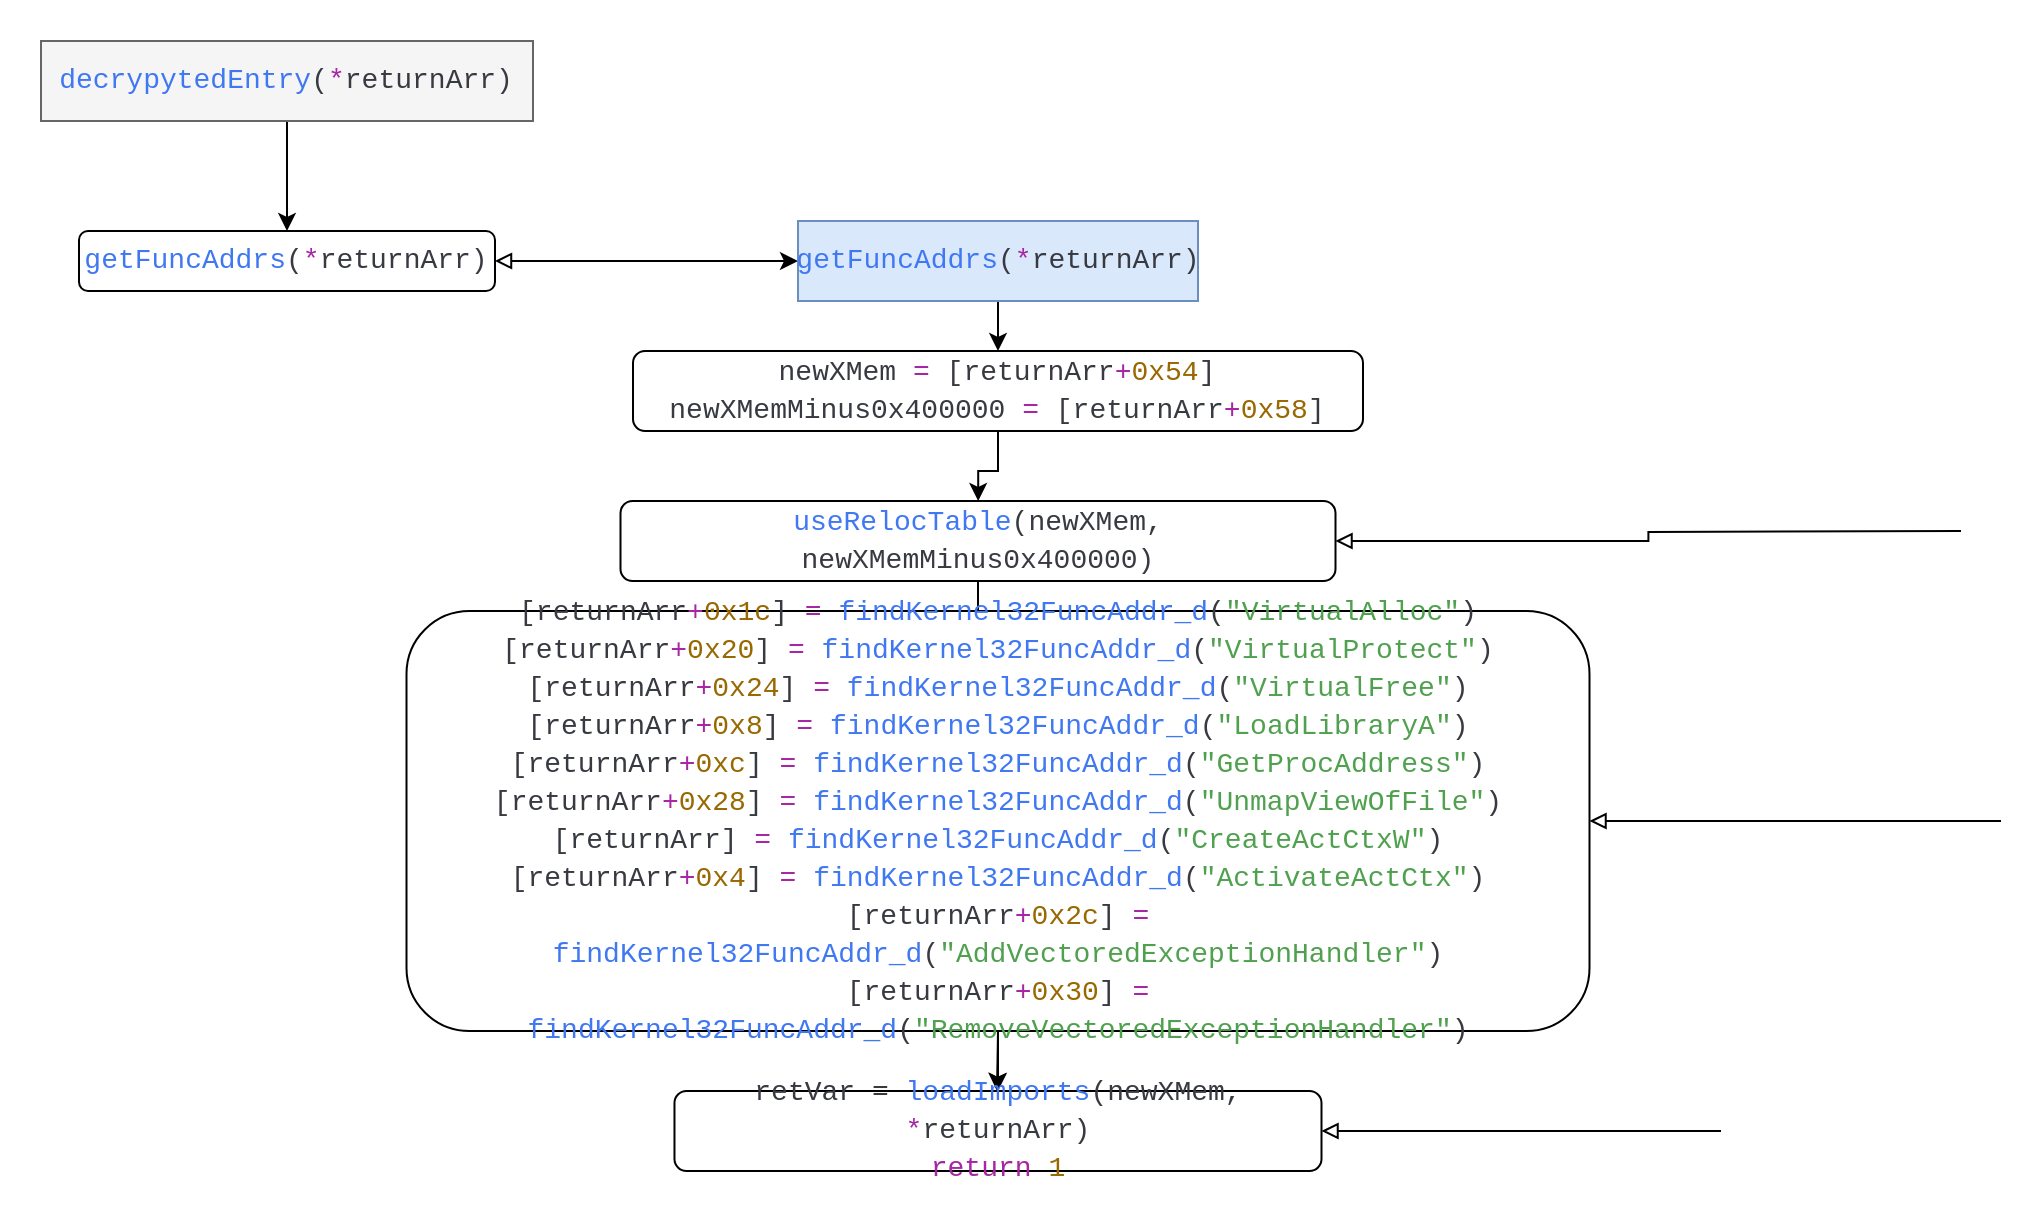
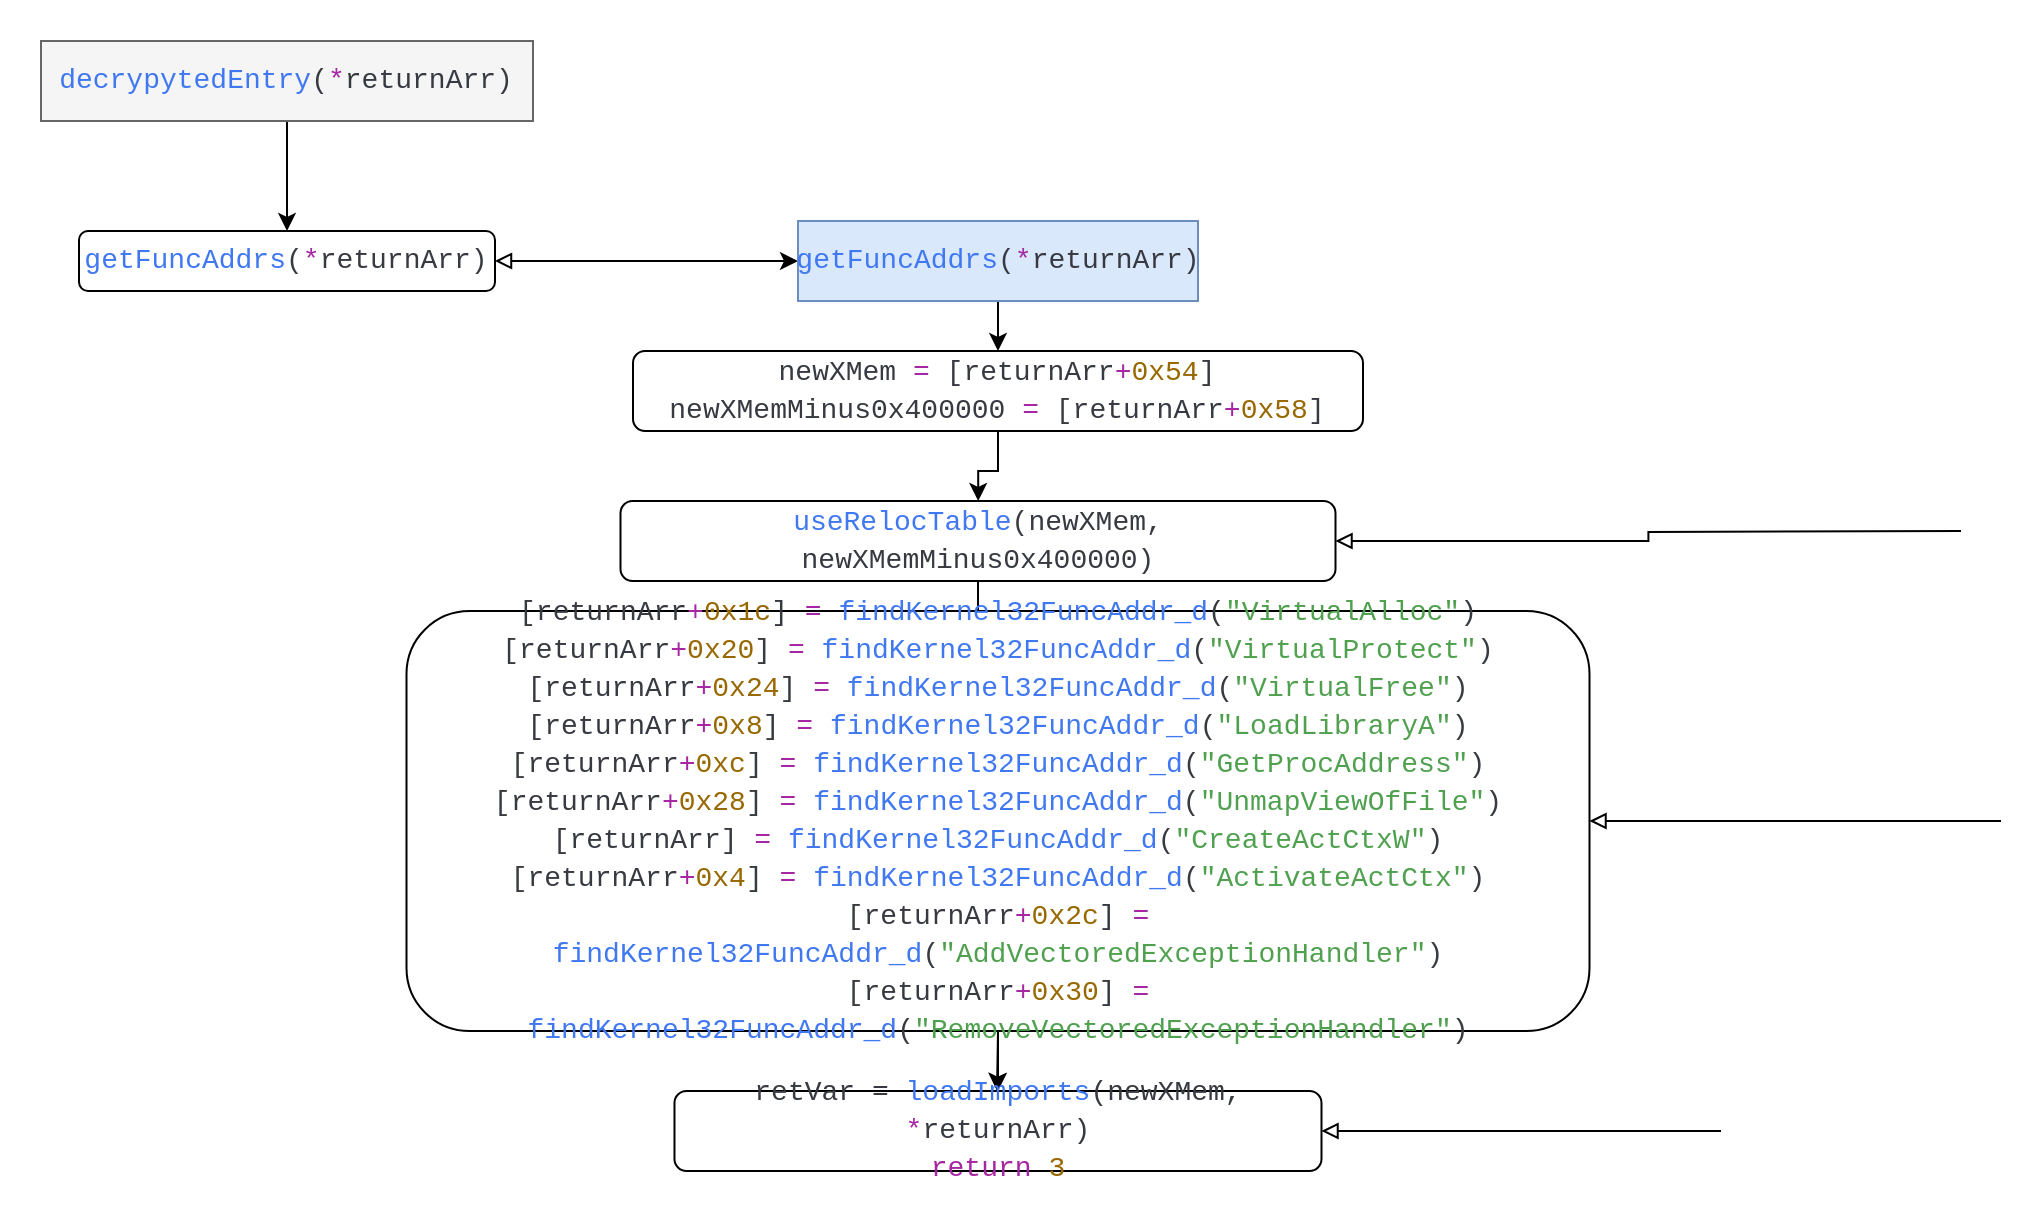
(999, 1131) -> (999, 1131)
